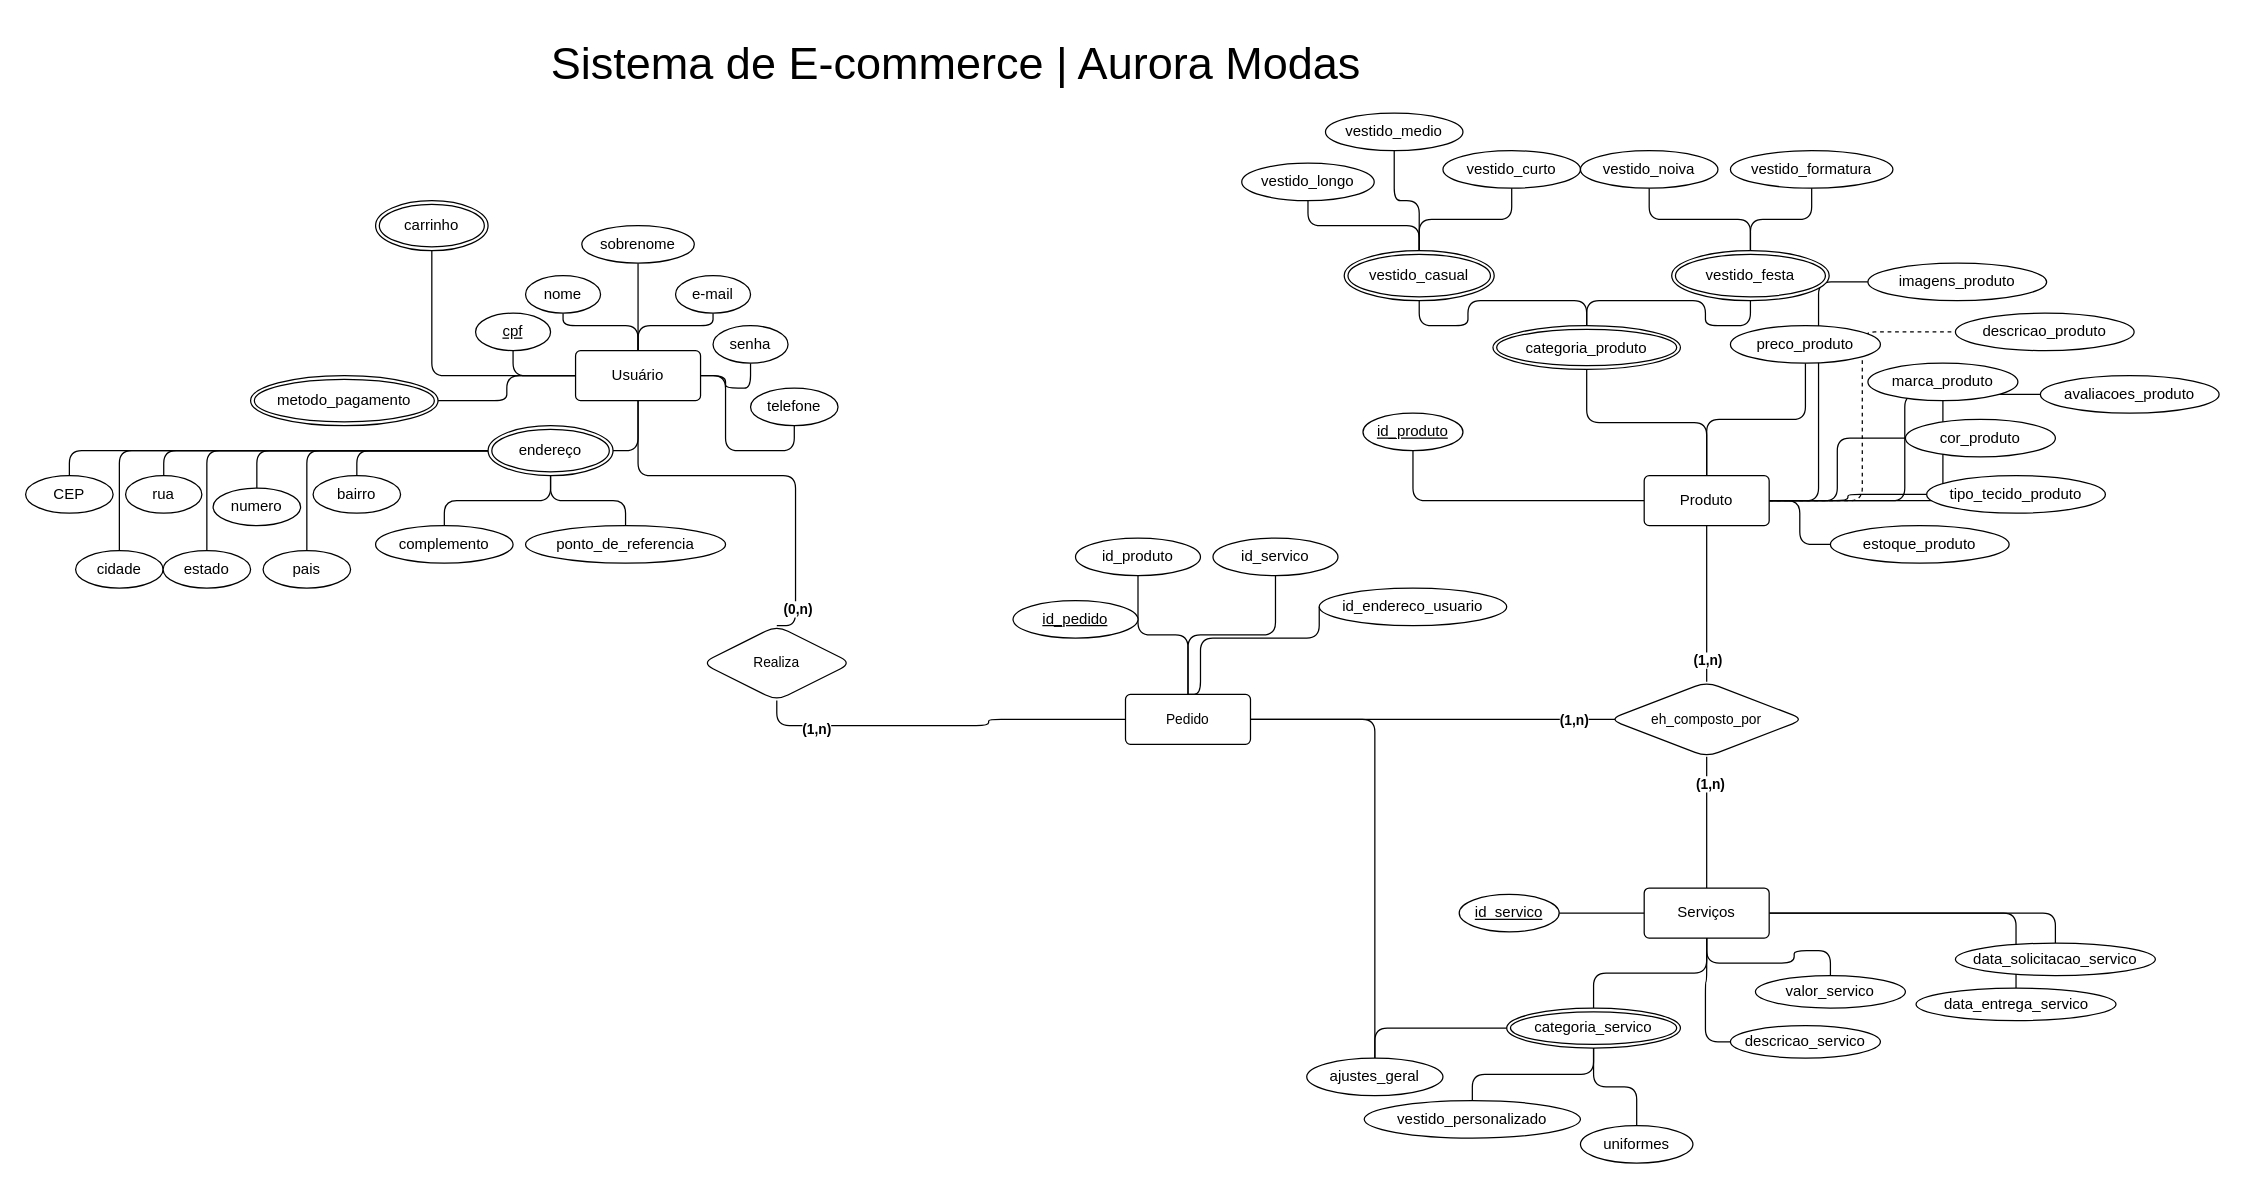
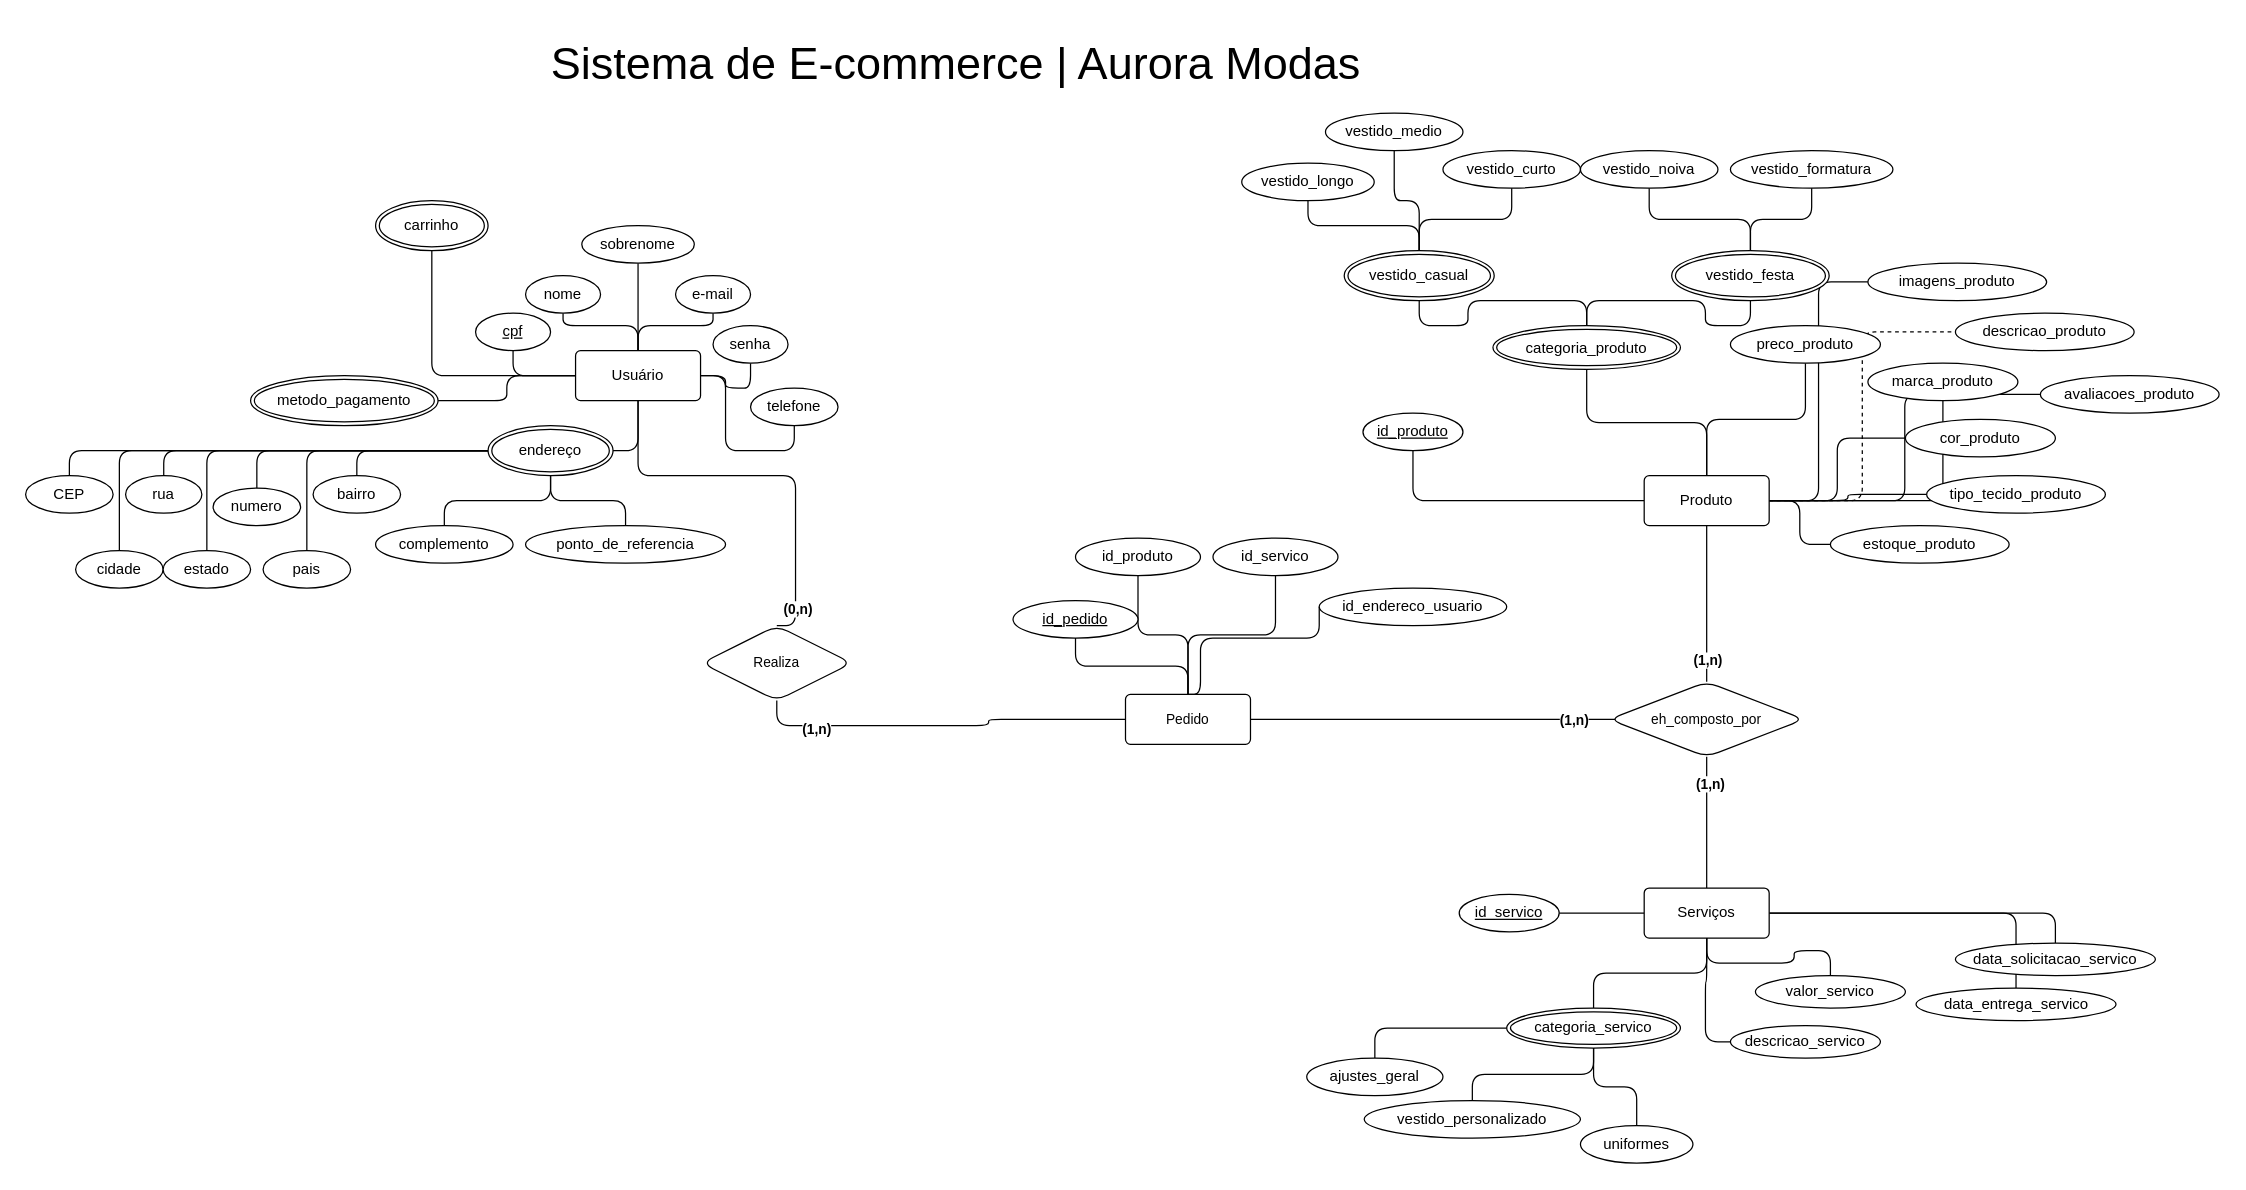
(1375, 878) -> (1121, 666)
